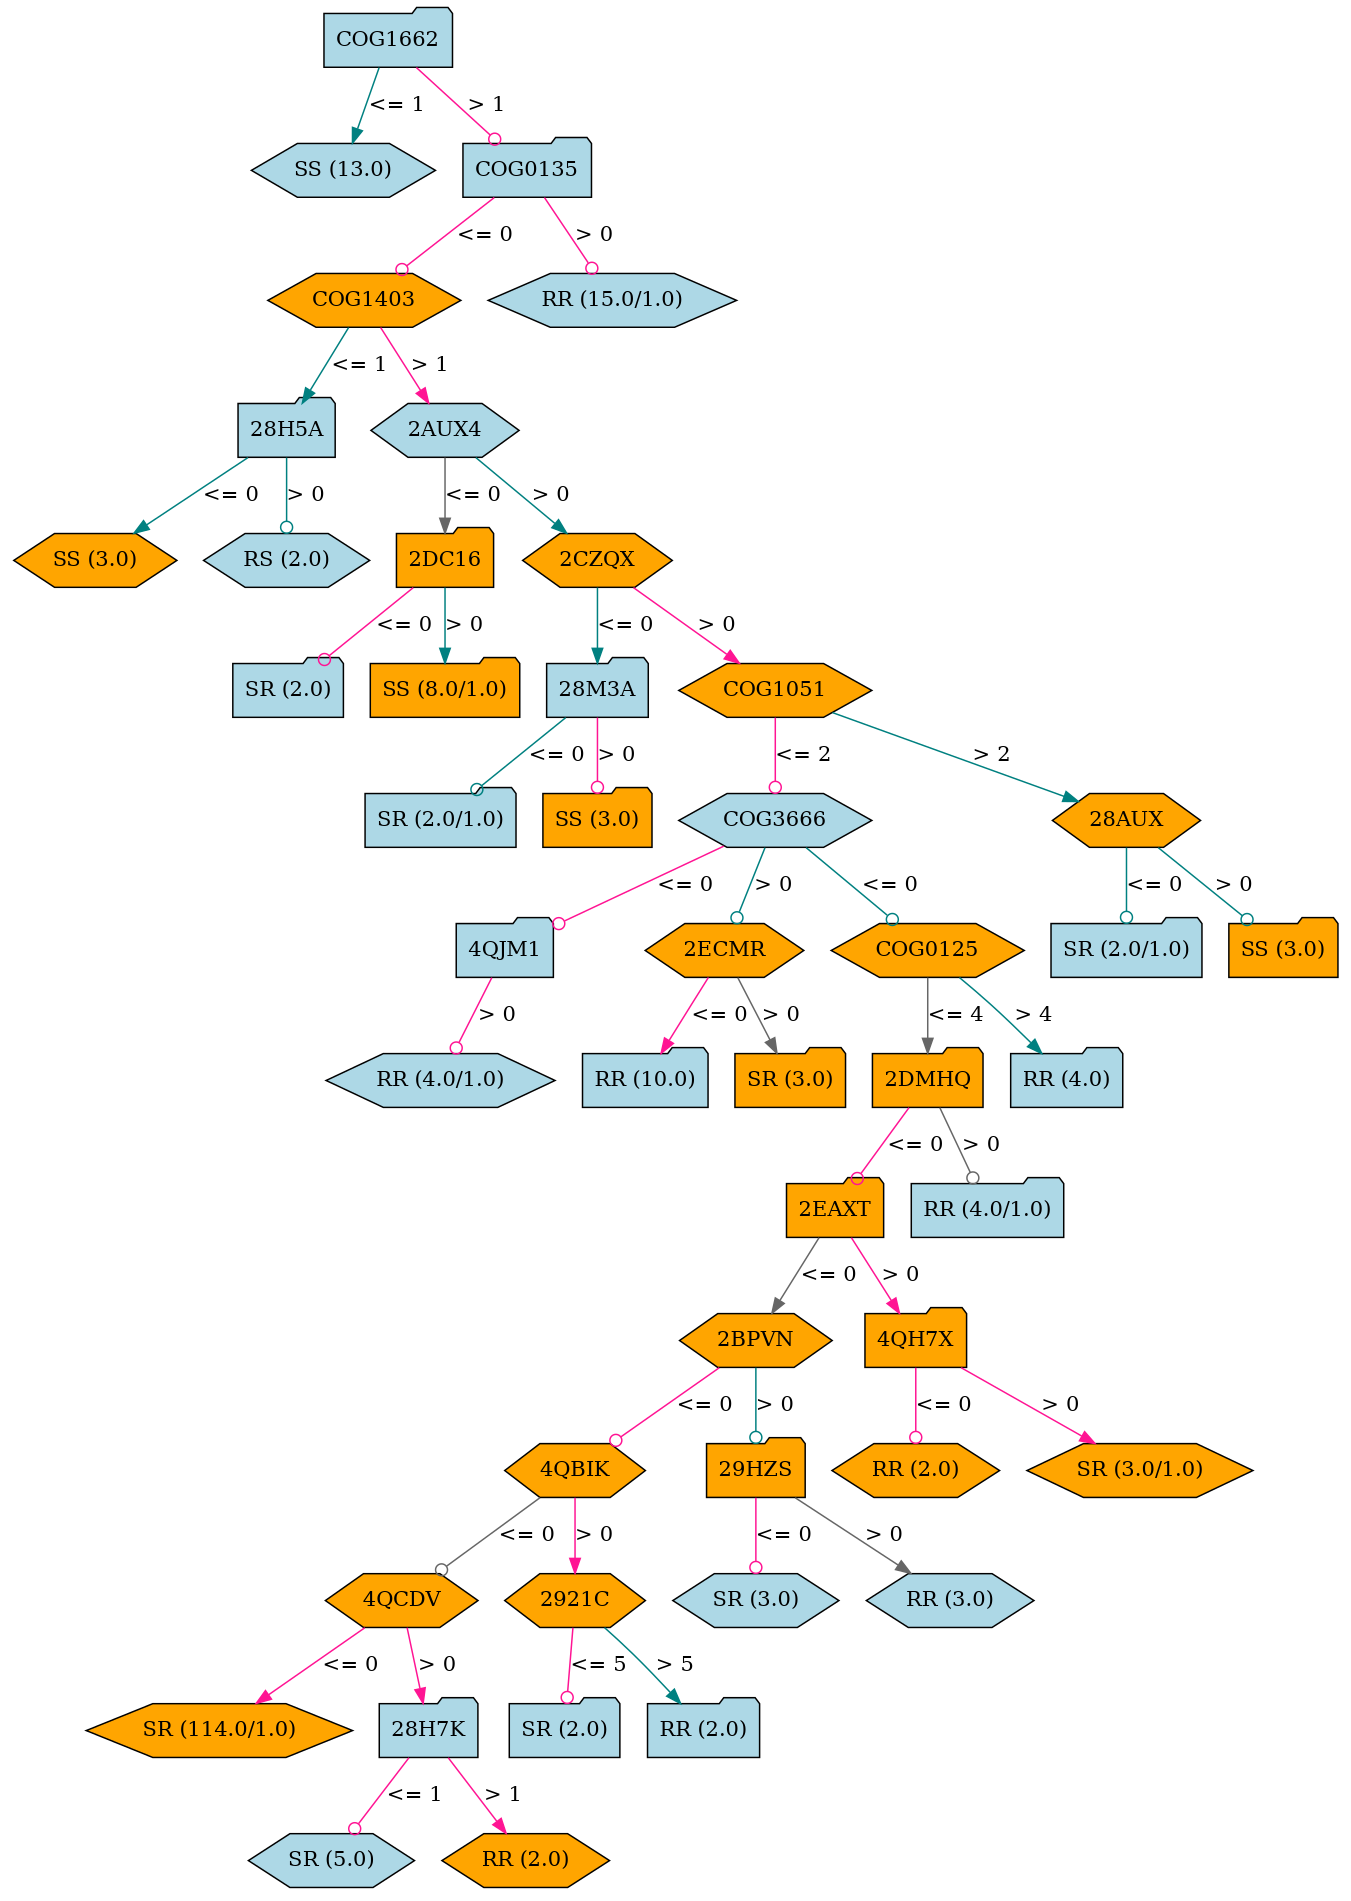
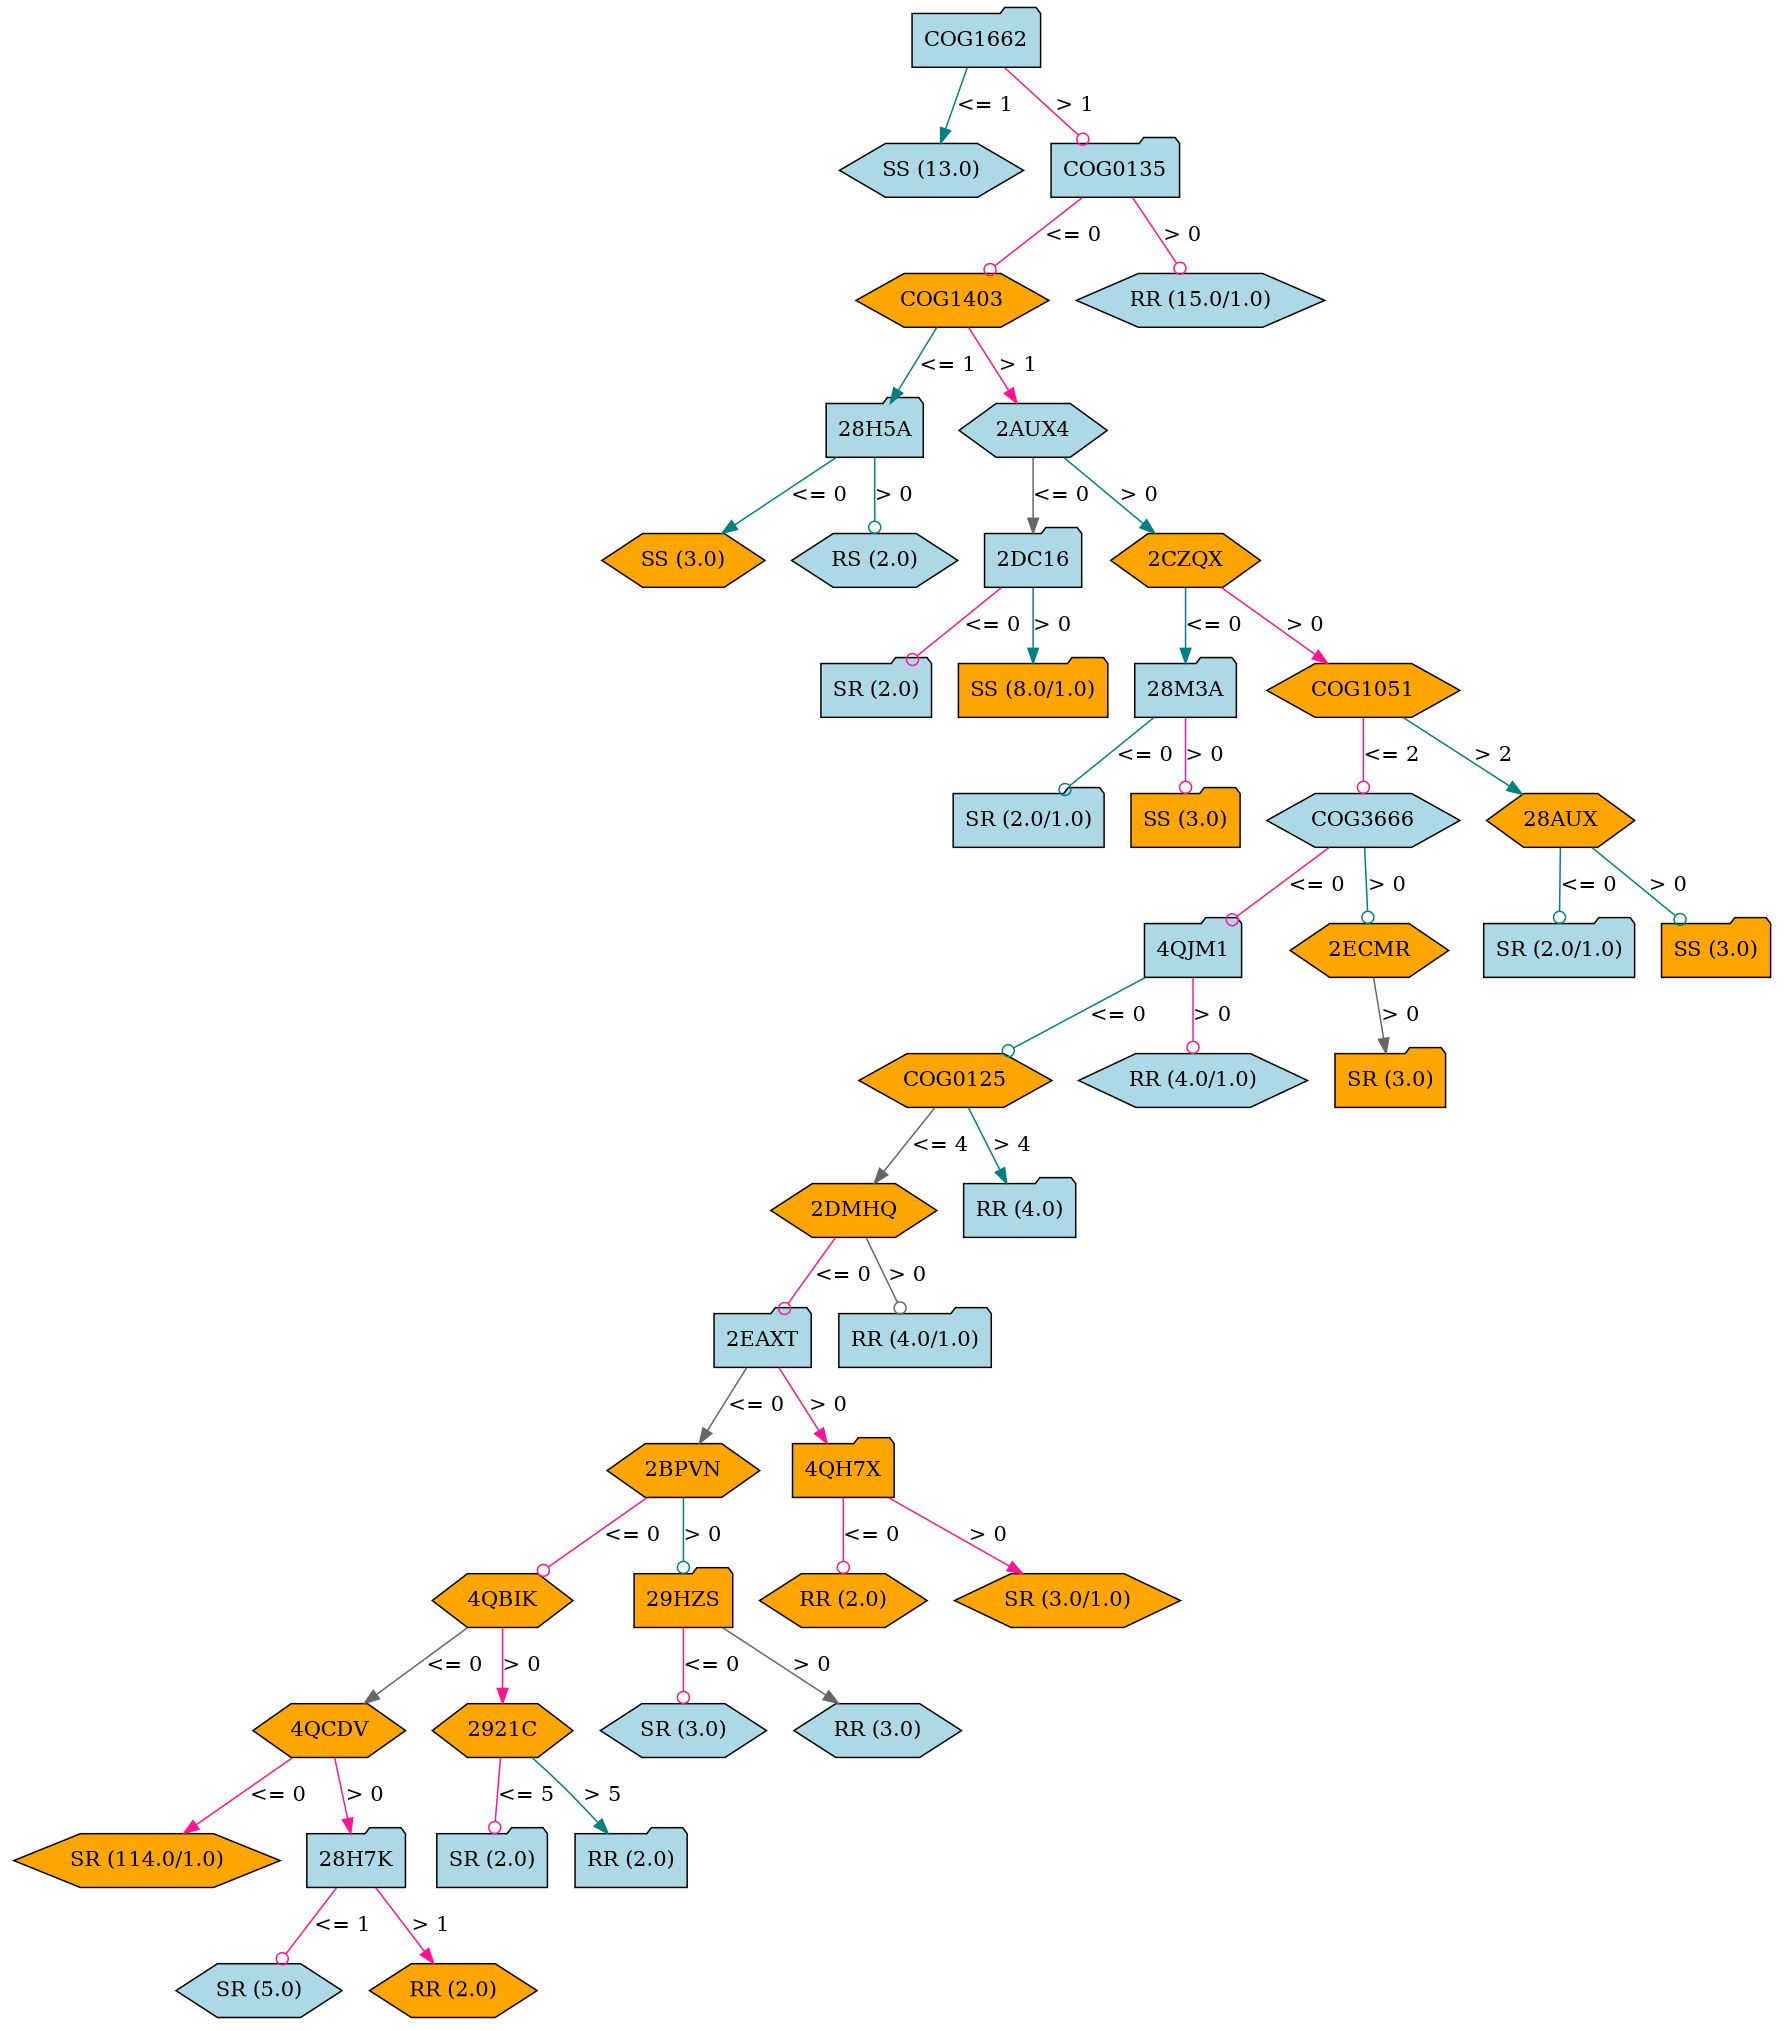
(445, 560) -> (1033, 560)
(847, 881) -> (1079, 1013)
(645, 1080) -> none
(928, 1080) -> (854, 1210)
(835, 1210) -> (763, 1341)
(493, 1532) -> (422, 1661)
